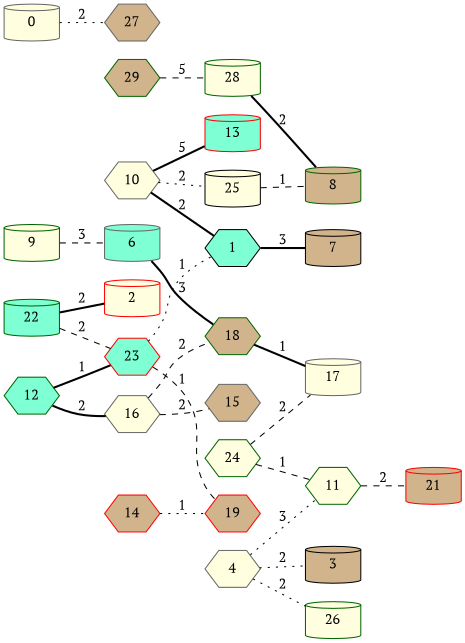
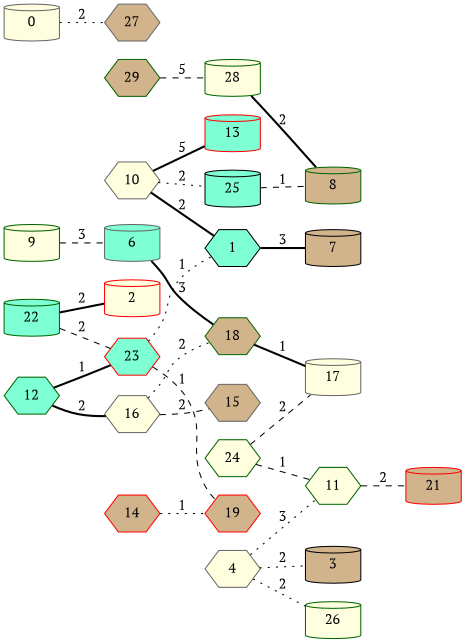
(233, 189) -> (233, 189)
(173, 364) -> (173, 364)
